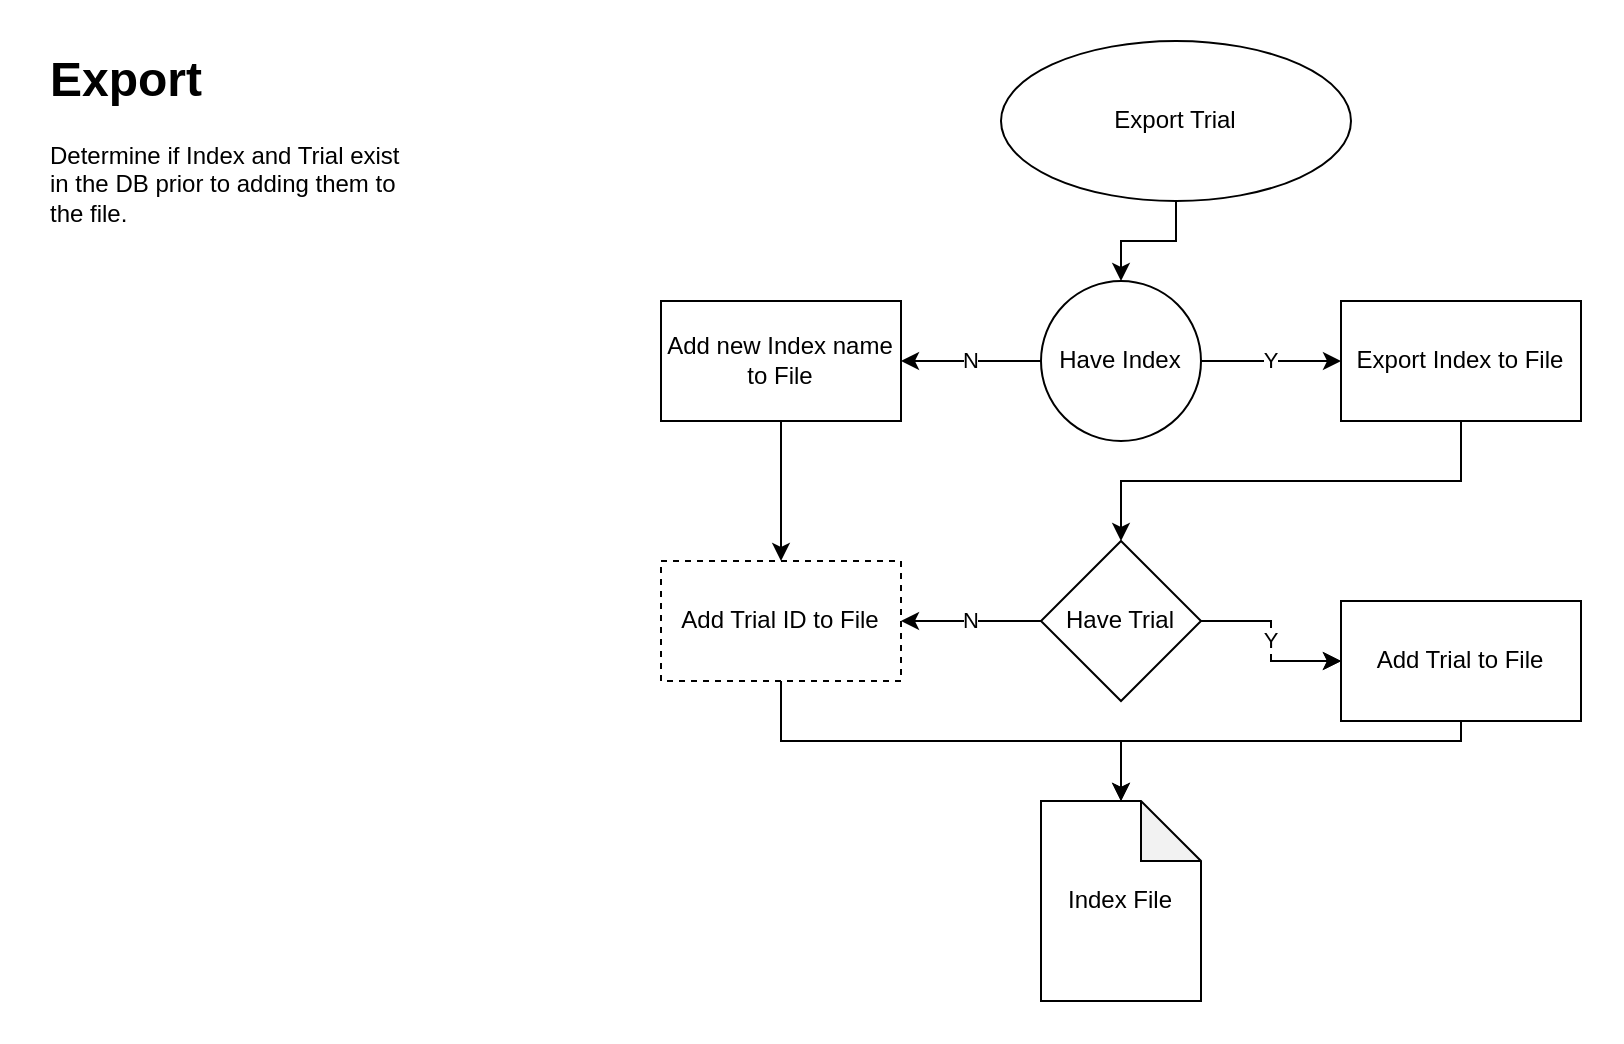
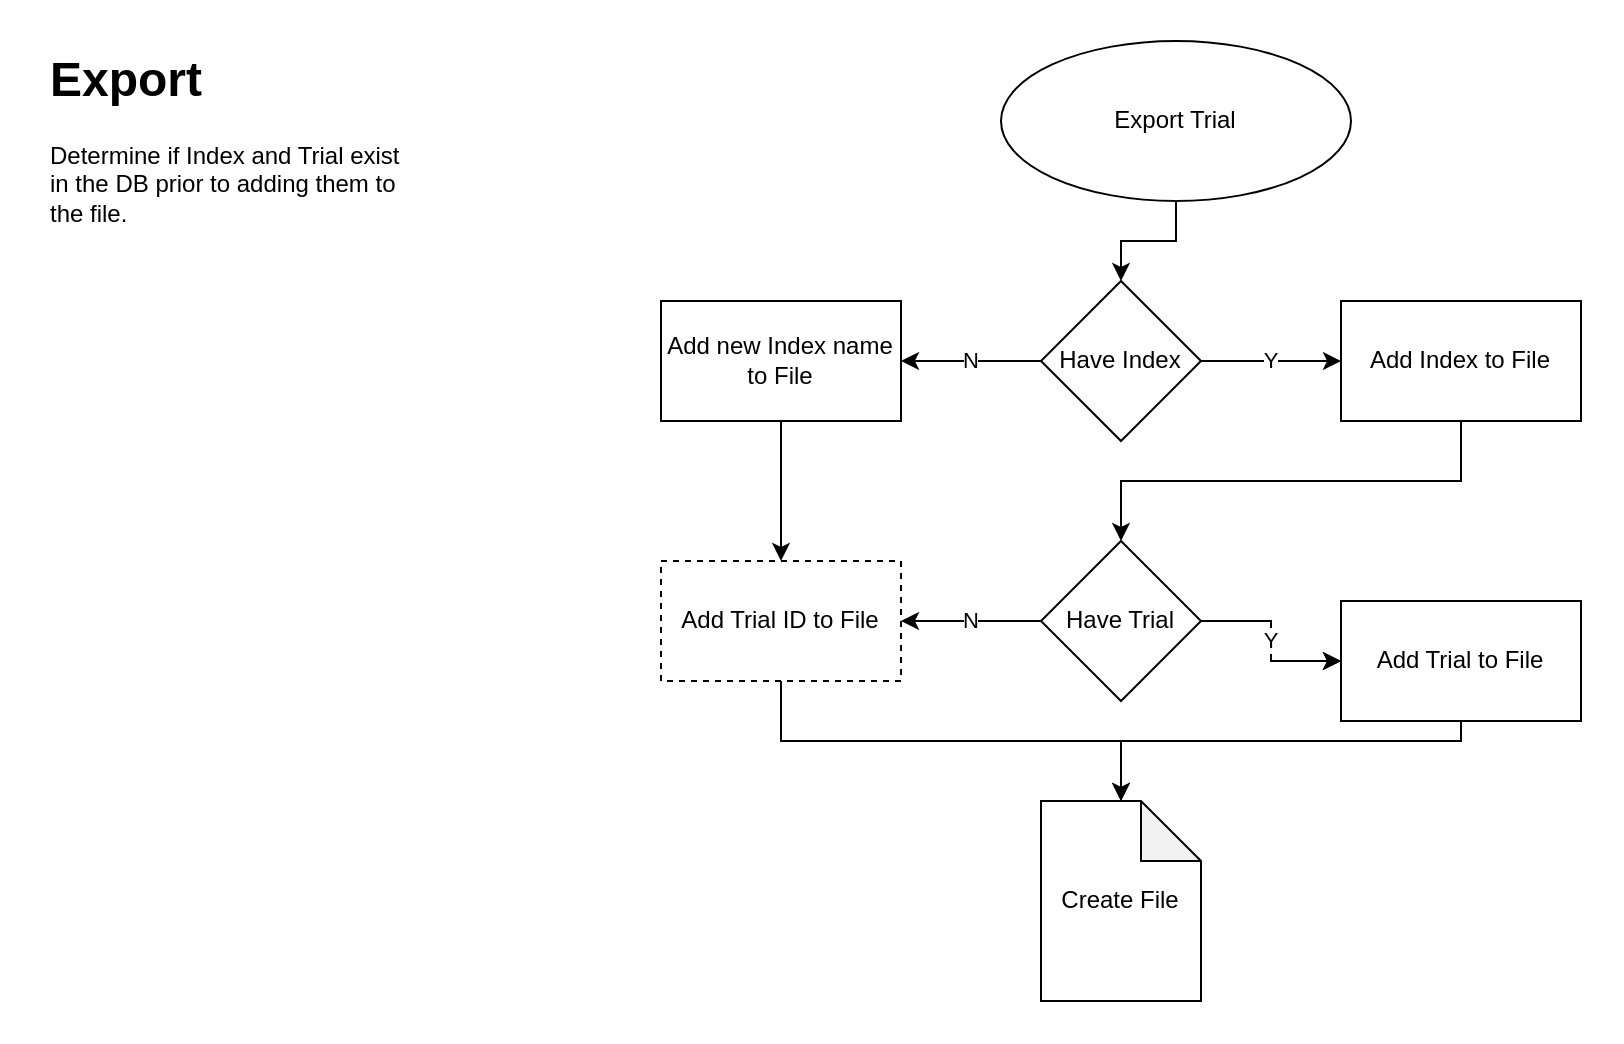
(1121, 361) -> (1121, 361)
(1461, 361) -> (1461, 361)
(1121, 901) -> (1121, 901)
